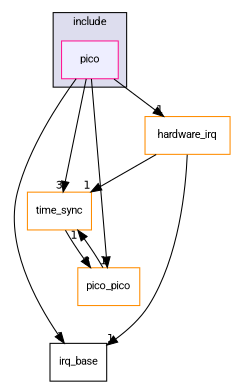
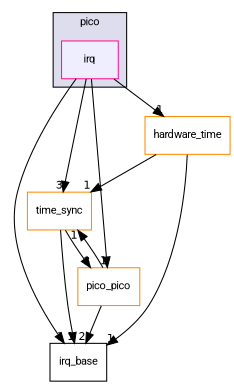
(90, 23) -> (90, 23)
(90, 60) -> (90, 60)
(188, 135) -> (188, 135)
none -> (65, 282)
none -> (96, 320)
